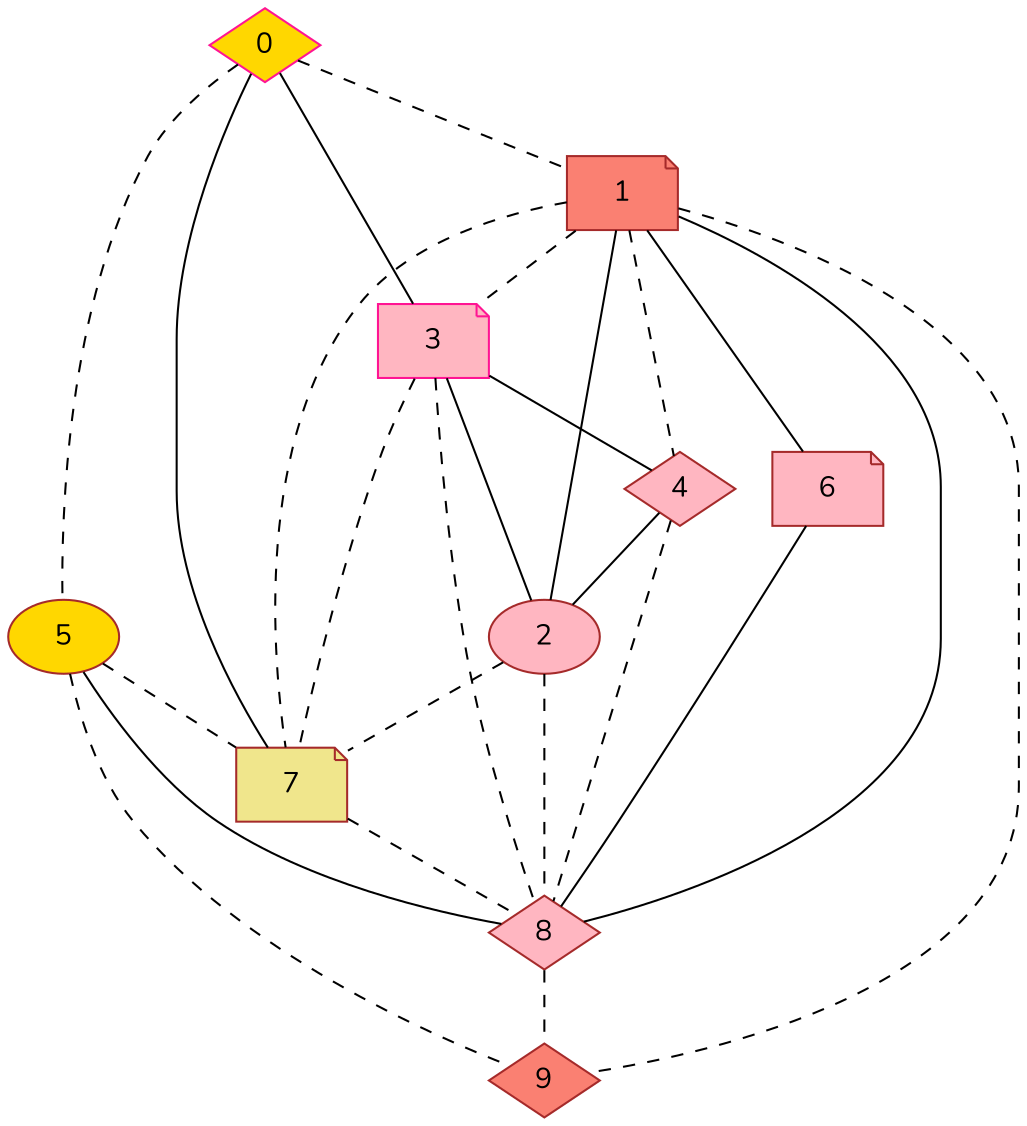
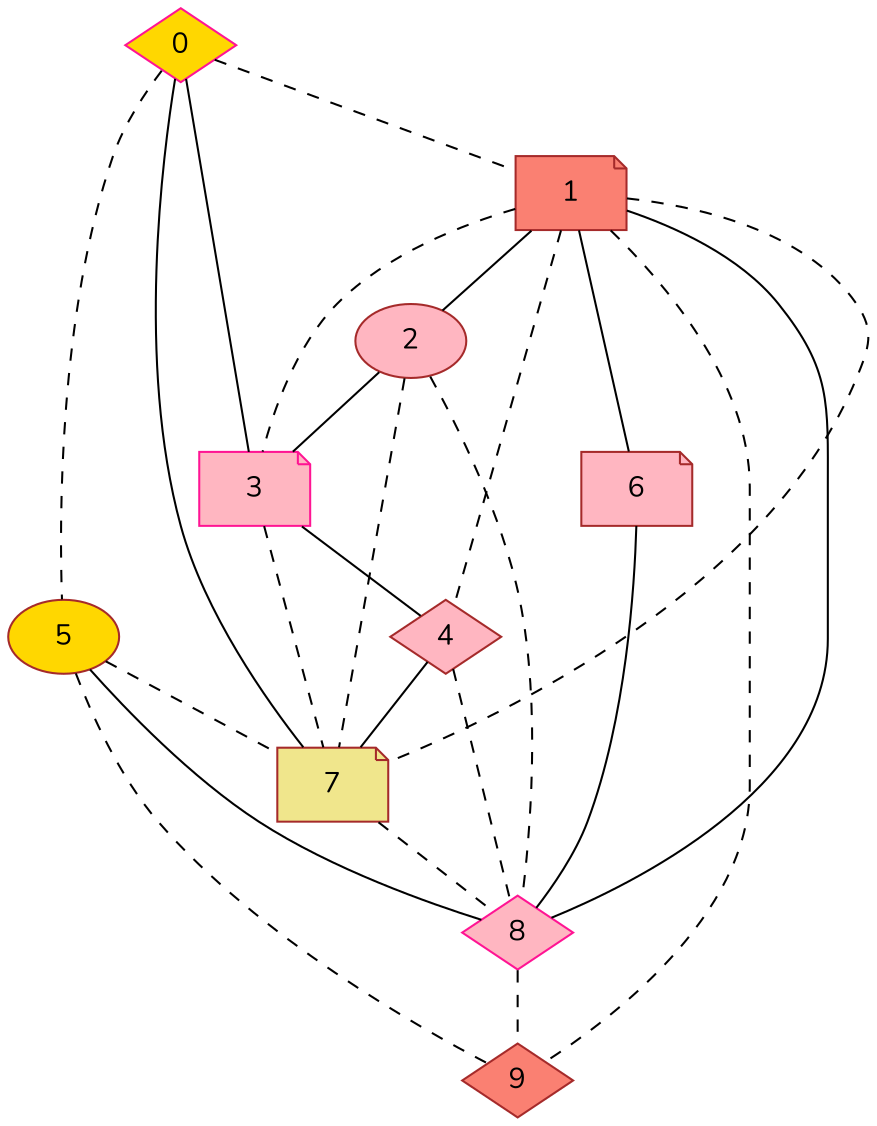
(616, 559) -> (394, 705)
(465, 644) -> none
(544, 933) -> (518, 933)
